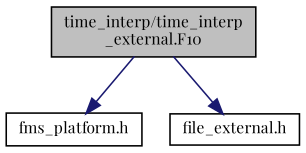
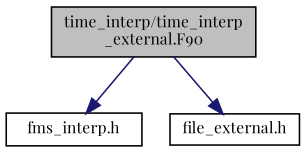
(154, 32) -> (154, 32)
(74, 129) -> (74, 129)
